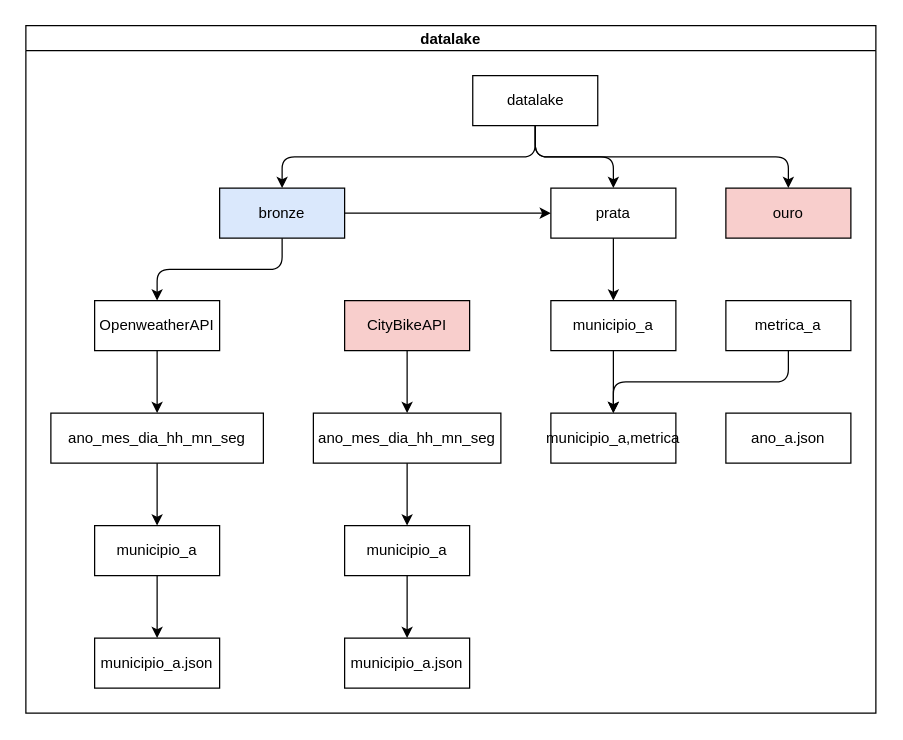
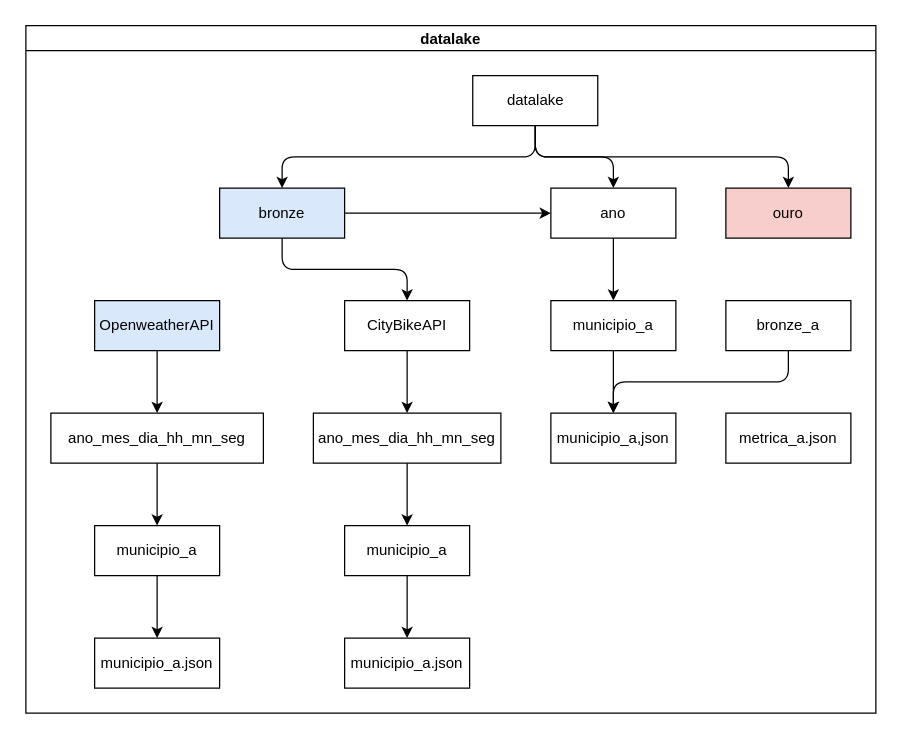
(613, 213) -> (613, 213)
(213, 269) -> (350, 269)
(157, 326) -> (157, 326)
(407, 326) -> (407, 326)
(788, 326) -> (788, 326)
(613, 438) -> (613, 438)
(788, 438) -> (788, 438)
